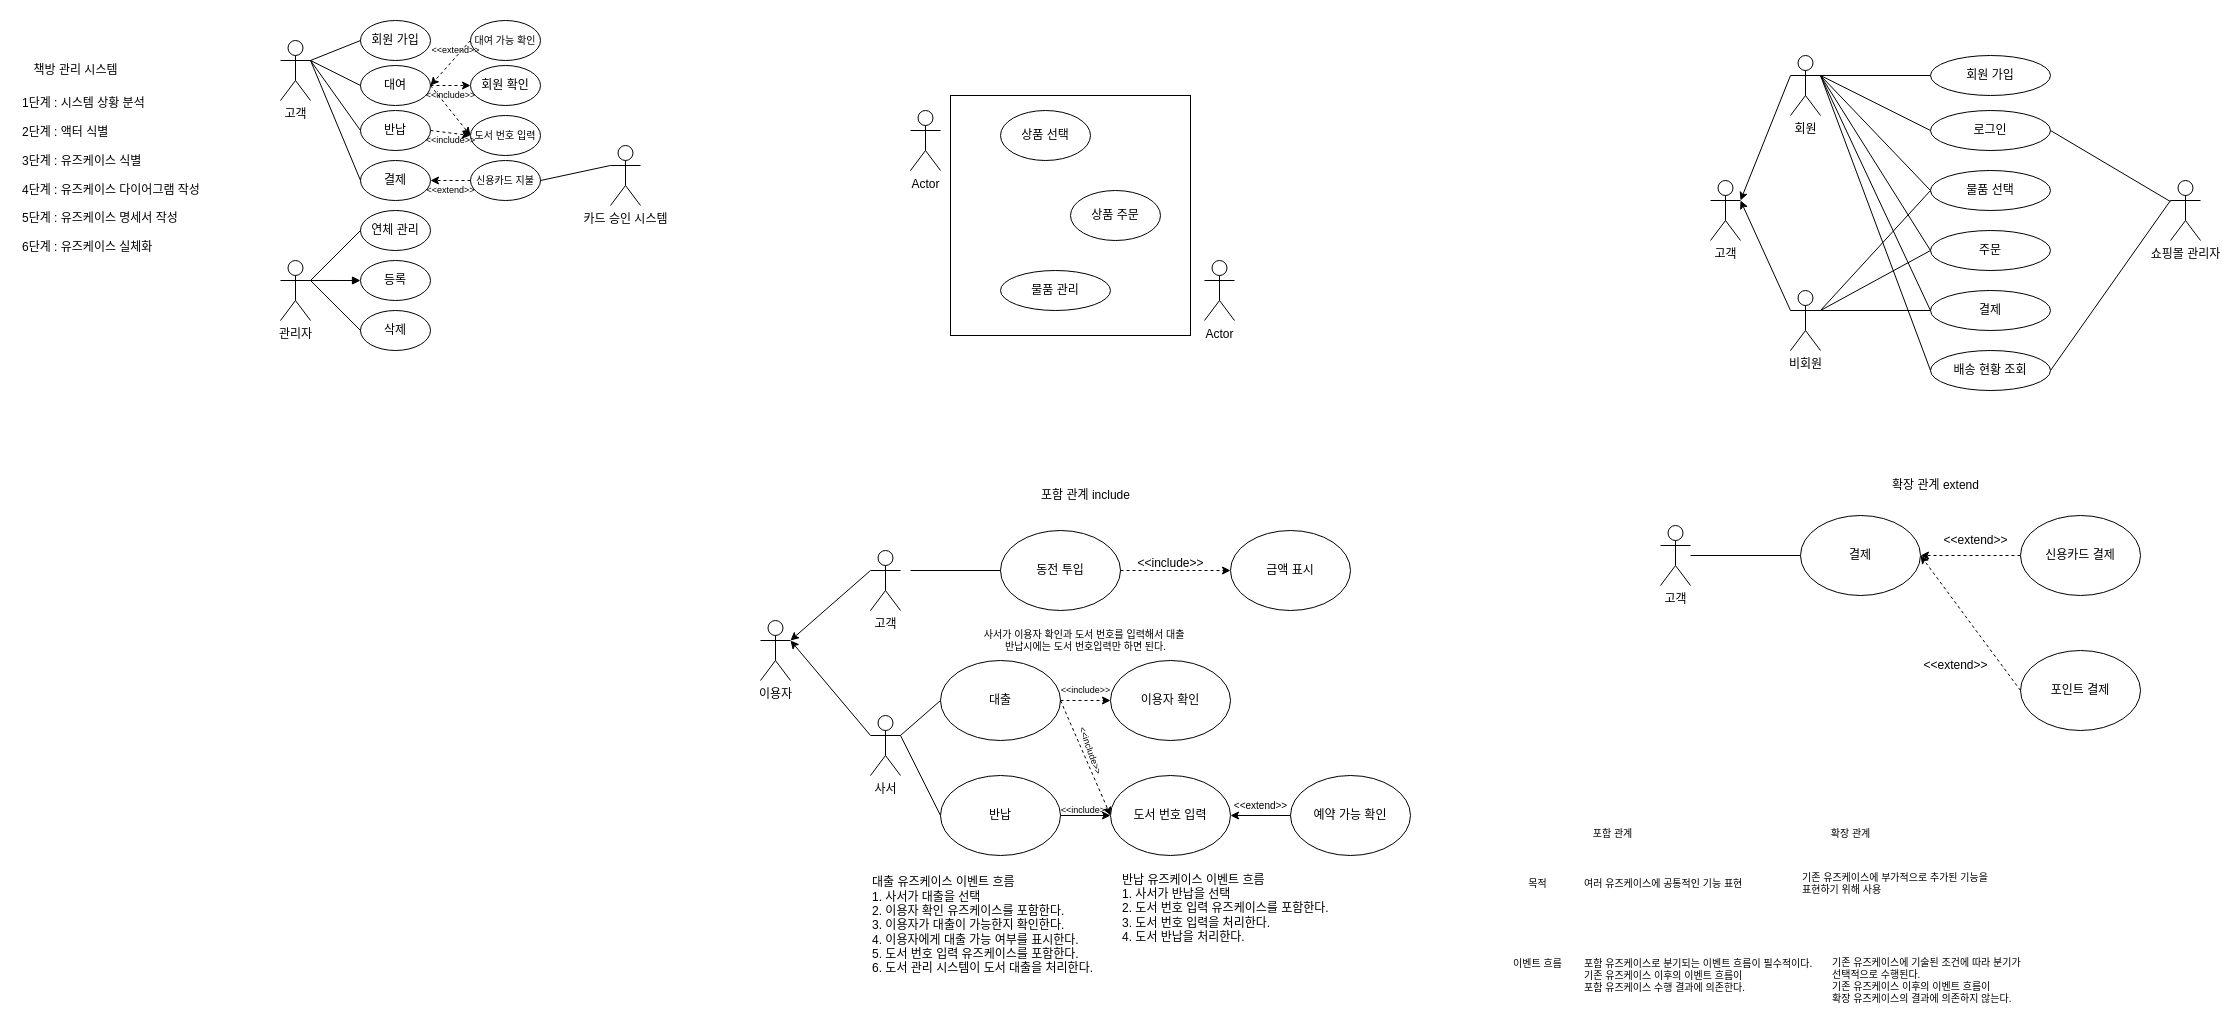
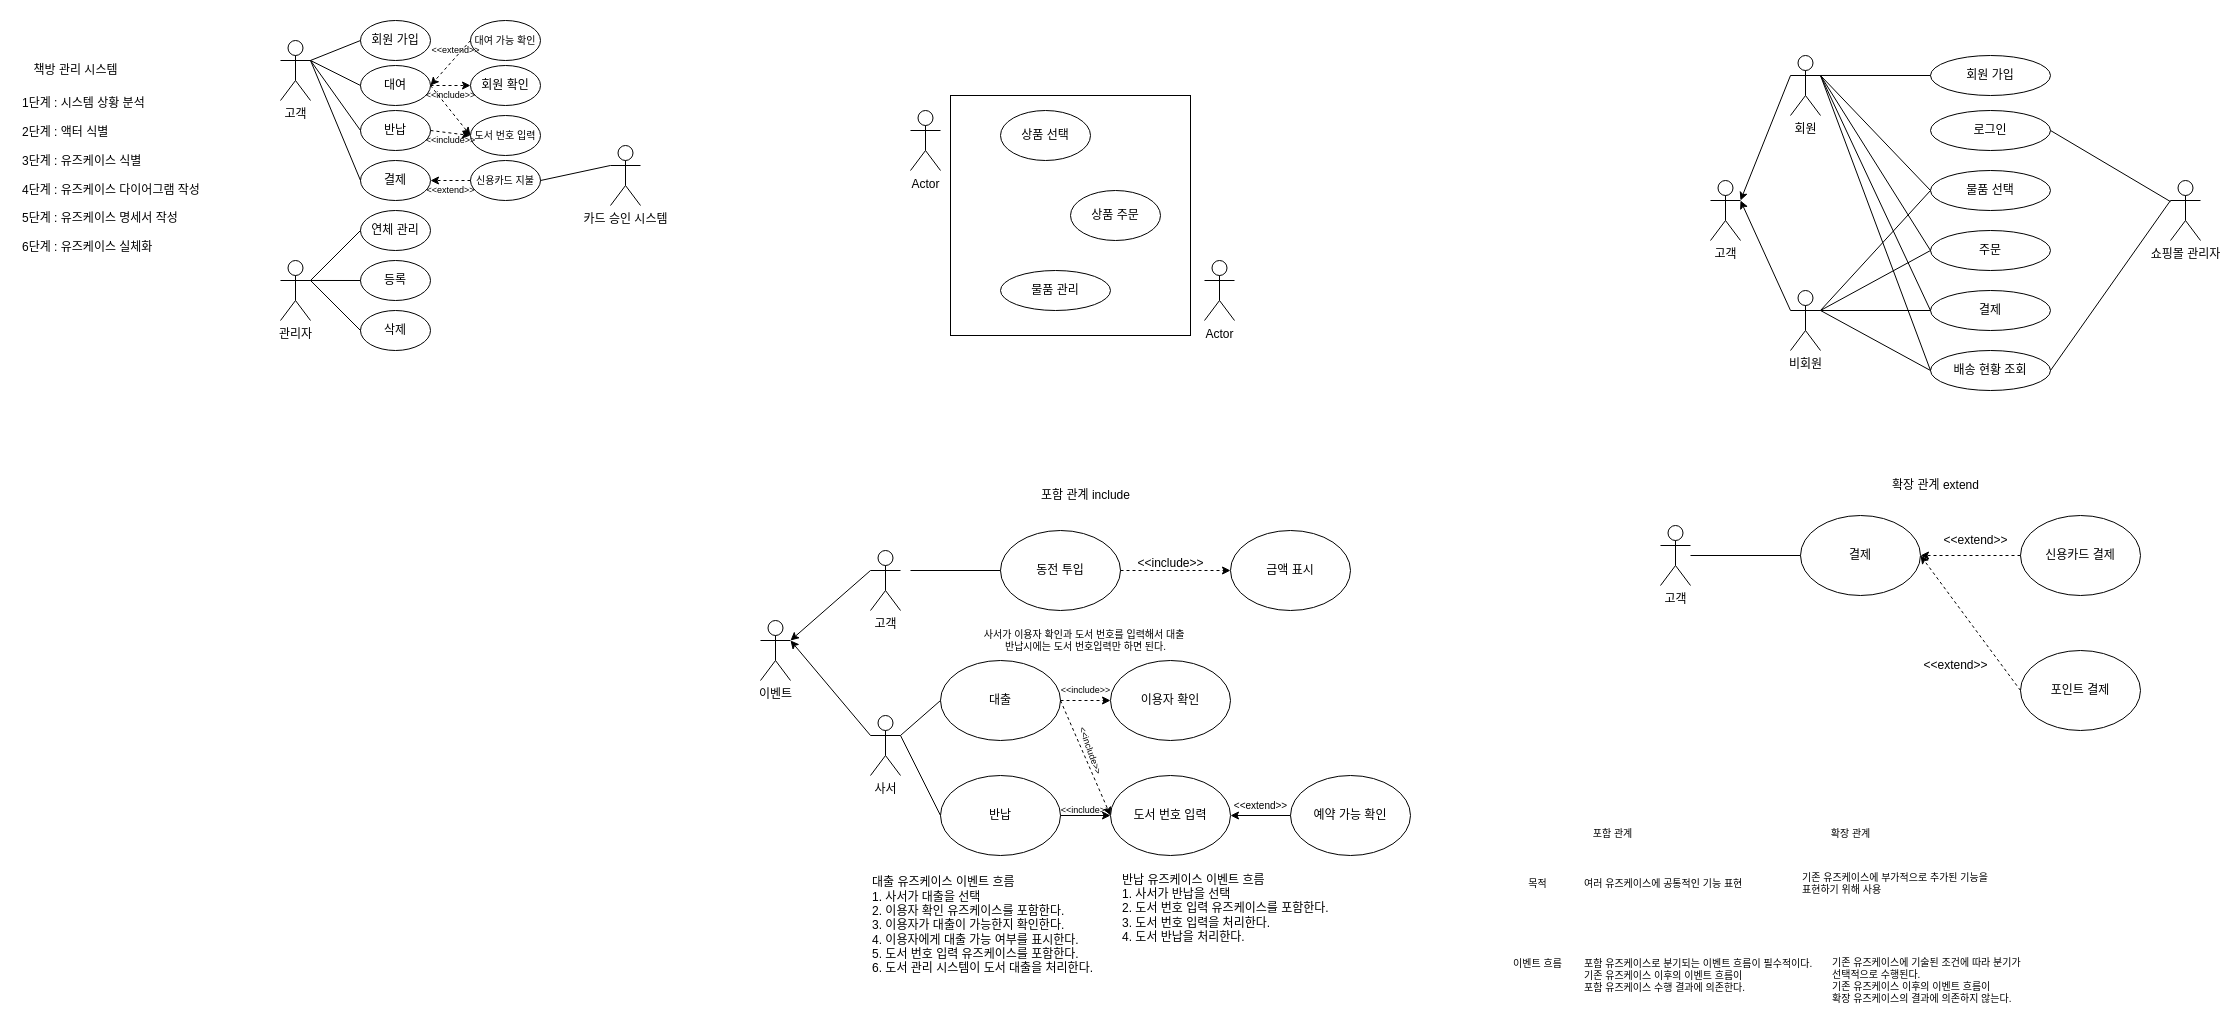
(1878, 104) -> none
(351, 280) -> (354, 280)
none -> (1876, 341)
(776, 695) -> (776, 695)
